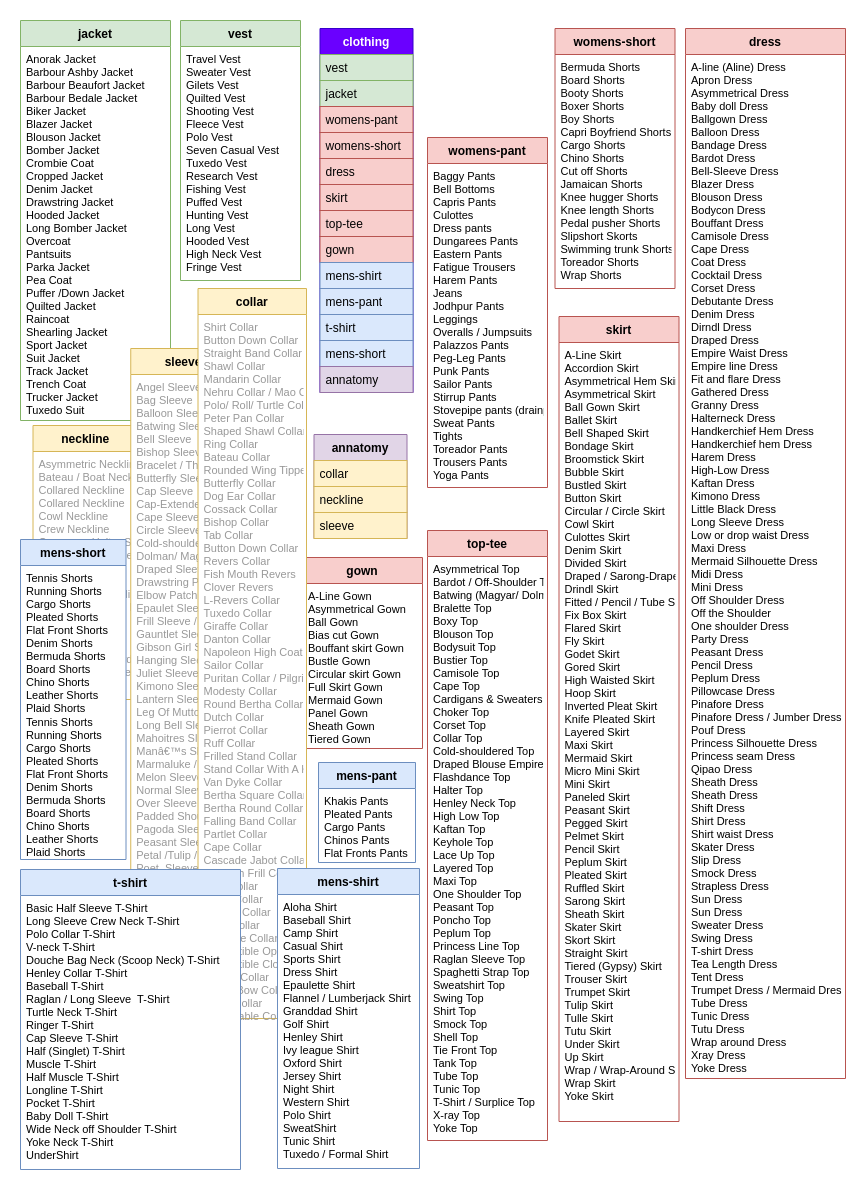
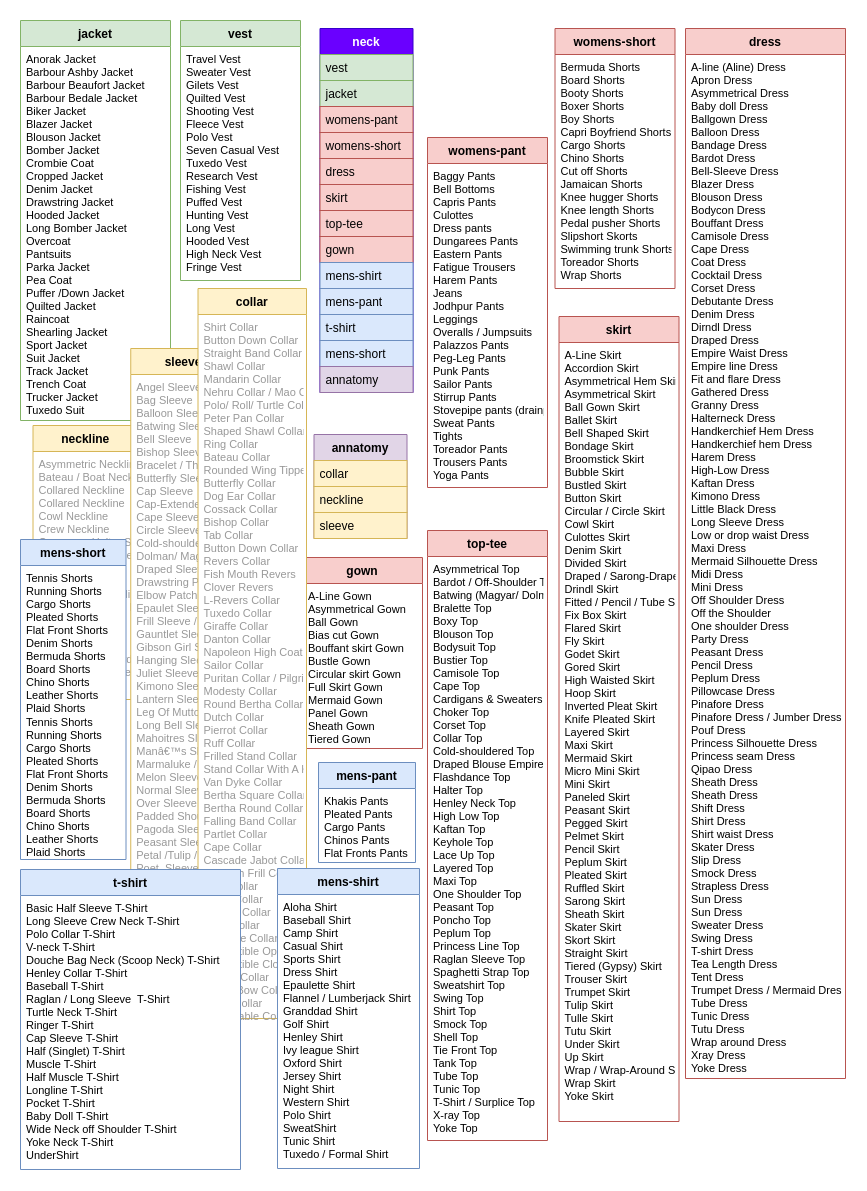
(366, 42) -> (366, 42)
